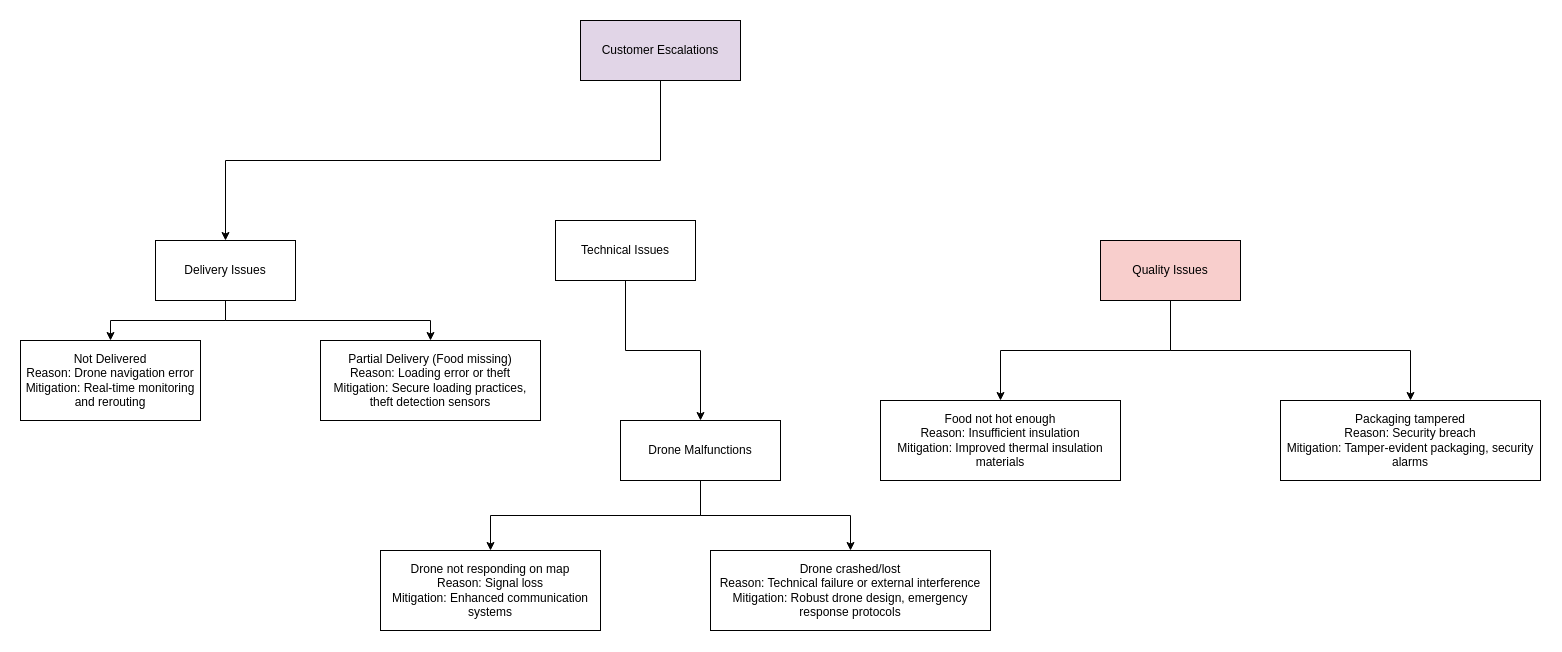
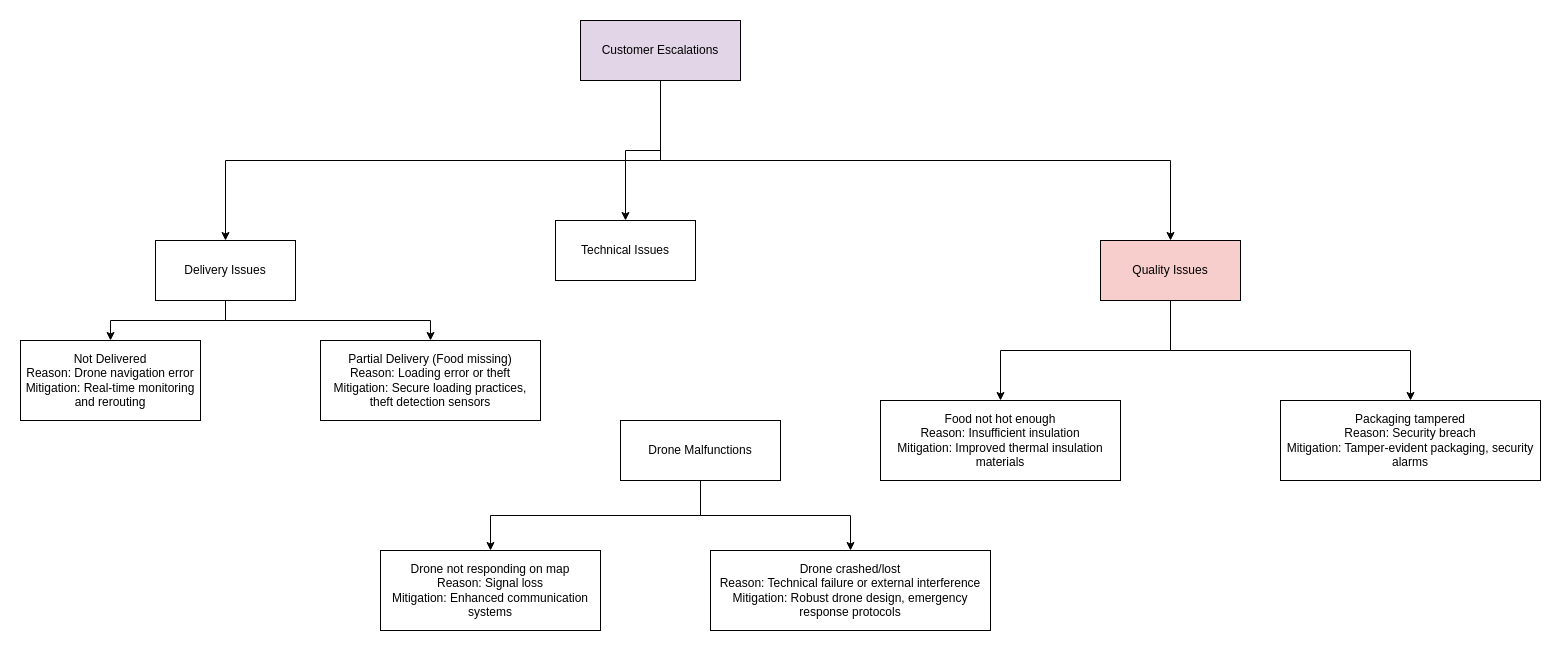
none -> (953, 161)
none -> (626, 166)
(660, 351) -> none
